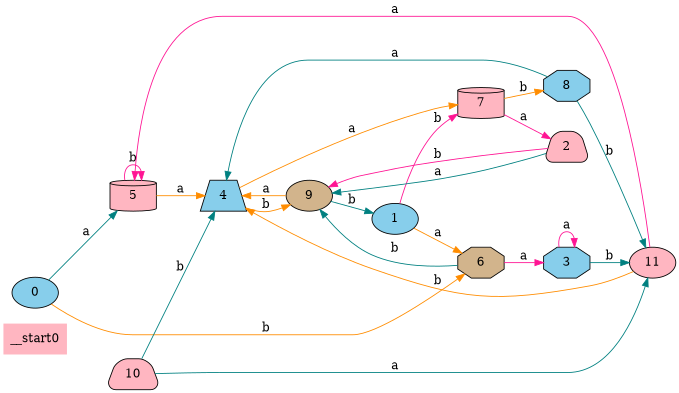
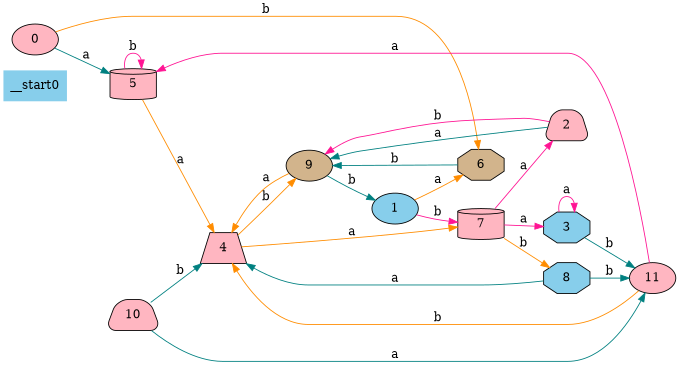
(223, 196) -> (223, 248)
(519, 263) -> (519, 226)
(35, 293) -> (35, 39)
(35, 339) -> (35, 86)
